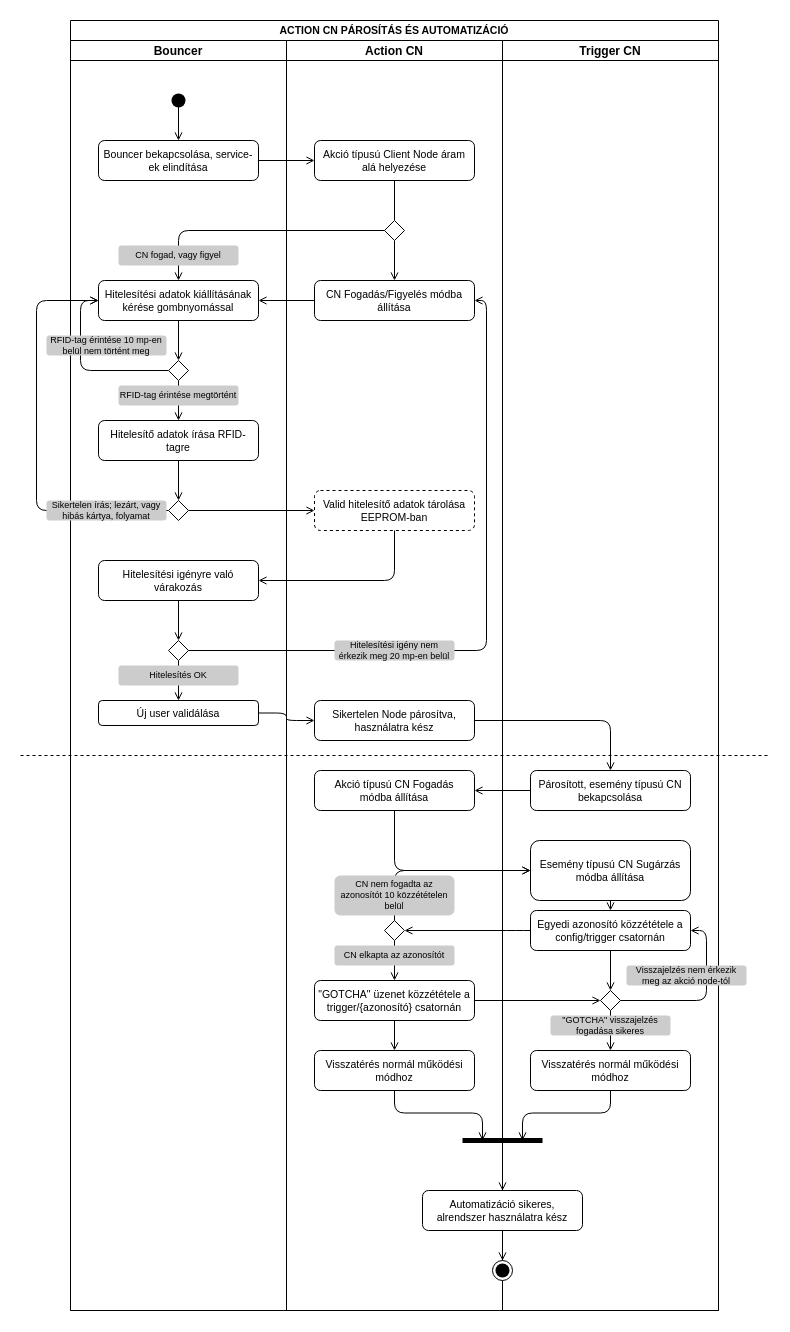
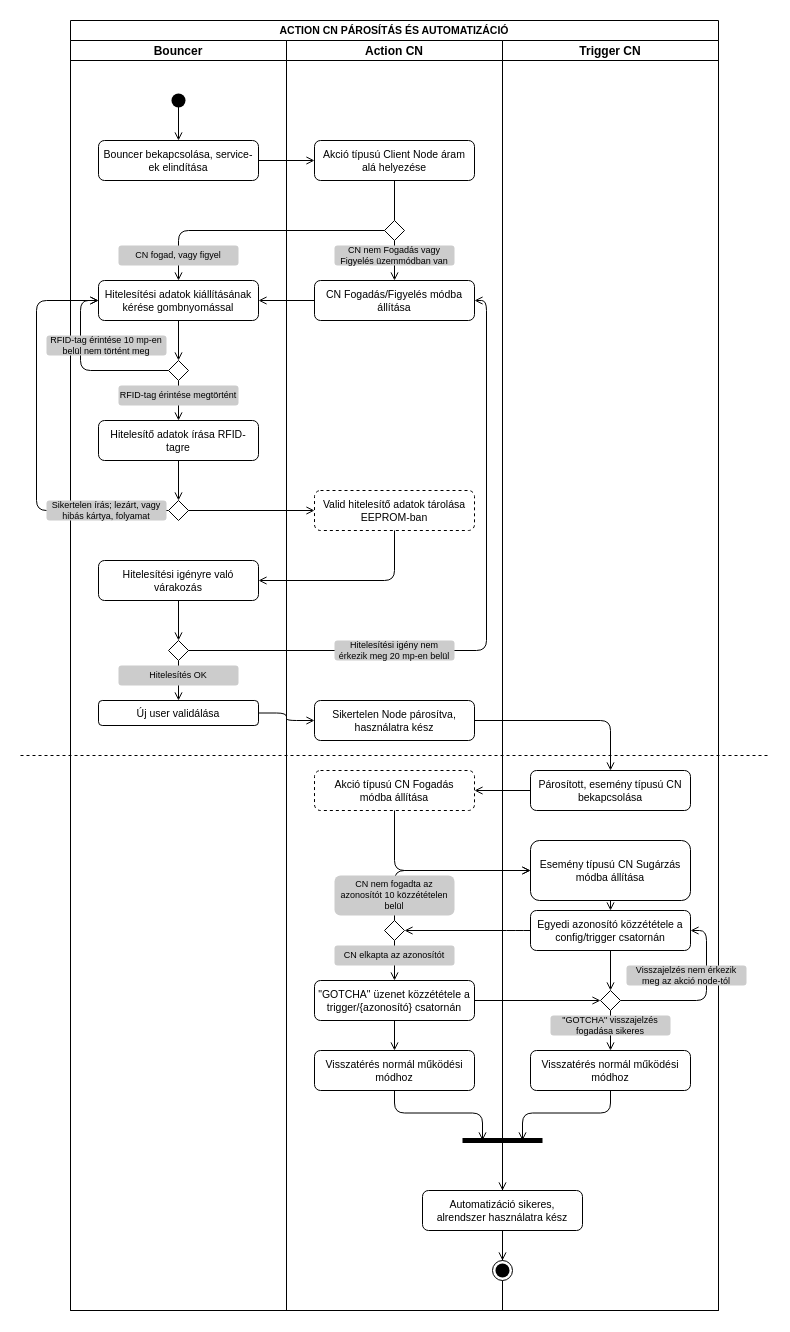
none -> (395, 256)
(395, 791) -> (395, 791)
